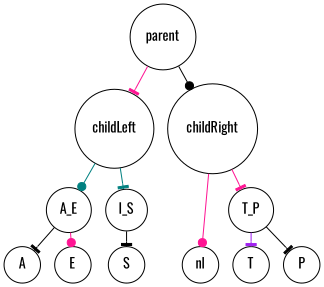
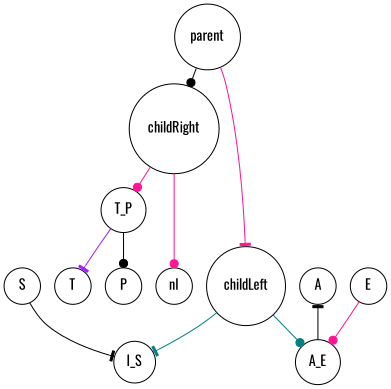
(236, 177) -> (145, 175)
(71, 235) -> (347, 319)
(127, 236) -> (64, 337)
(276, 237) -> (124, 246)
